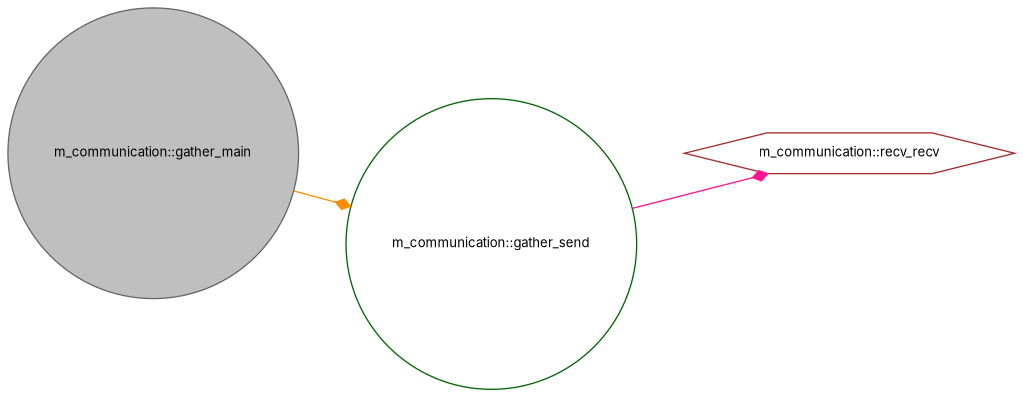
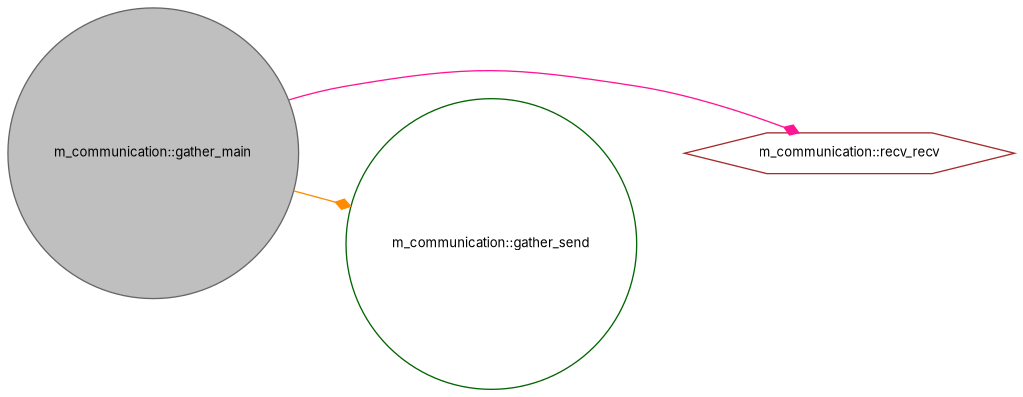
(693, 193) -> (538, 73)
